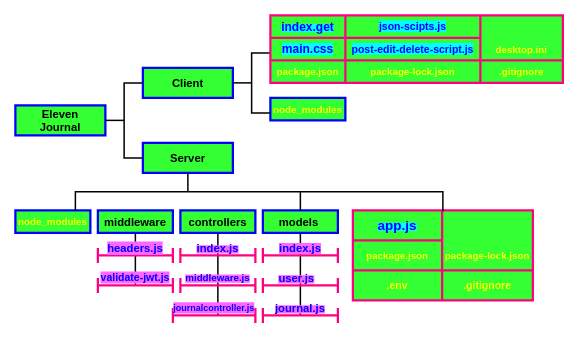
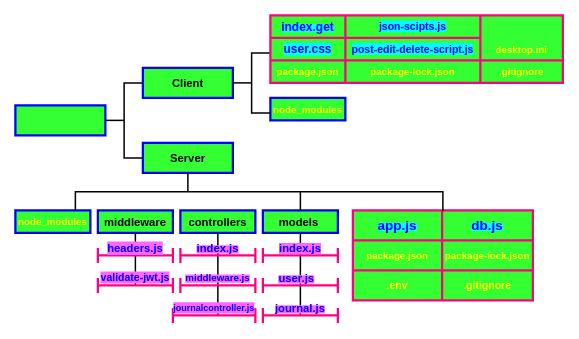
(308, 49) -> (308, 49)
(60, 120) -> none
none -> (488, 225)
